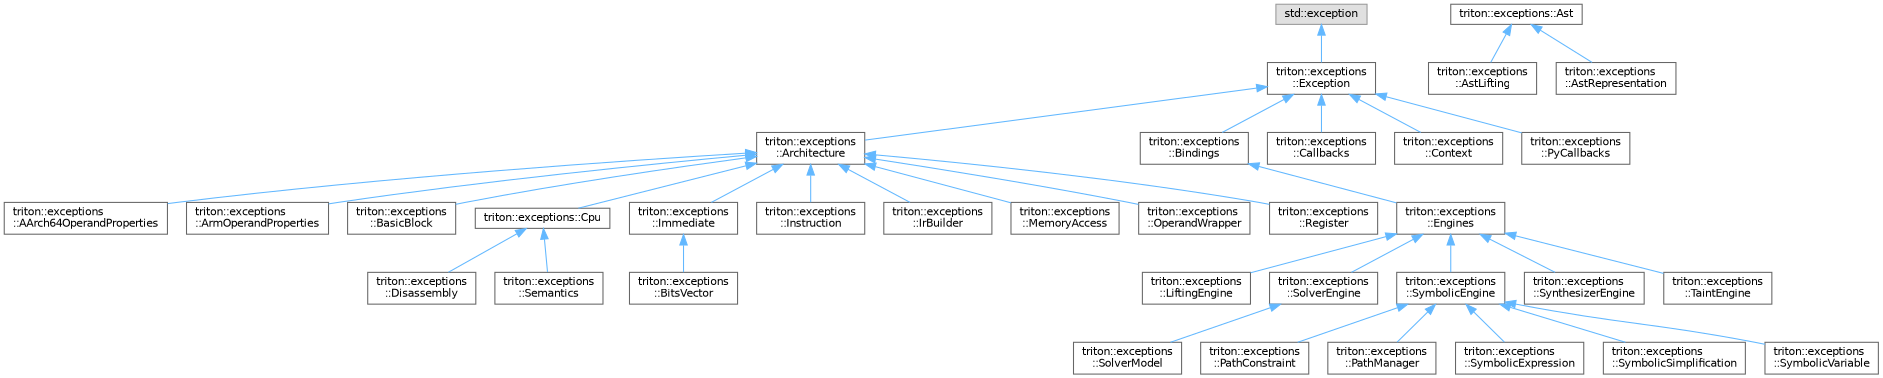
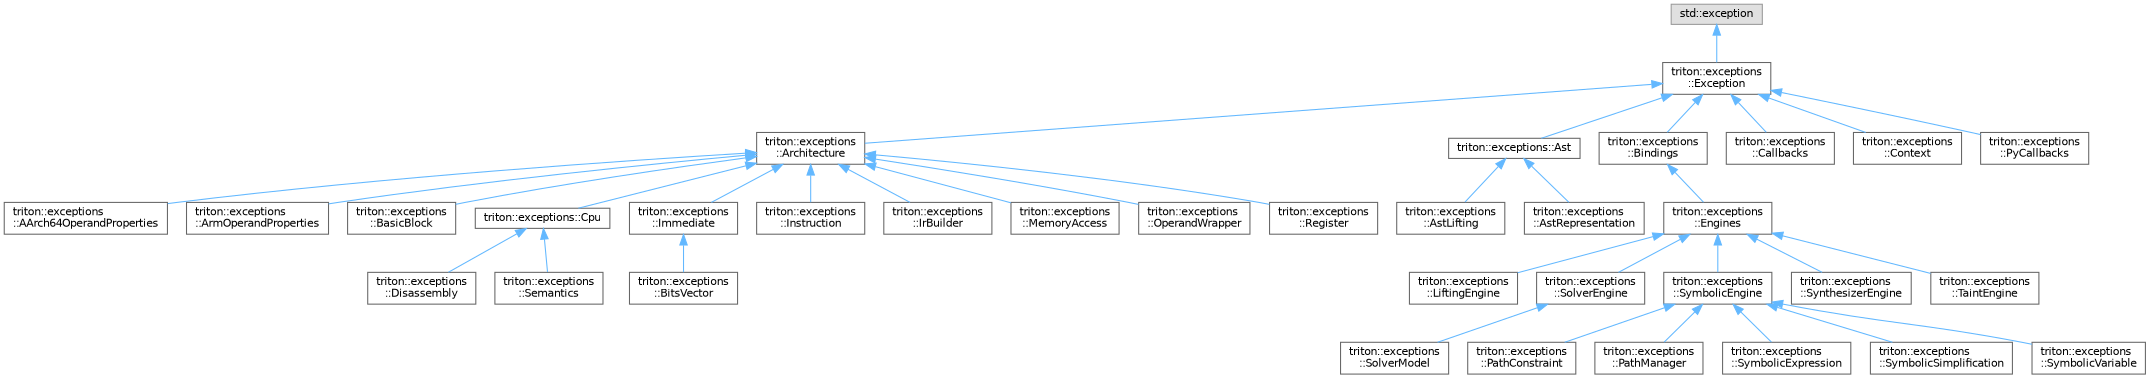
none -> (1602, 118)
